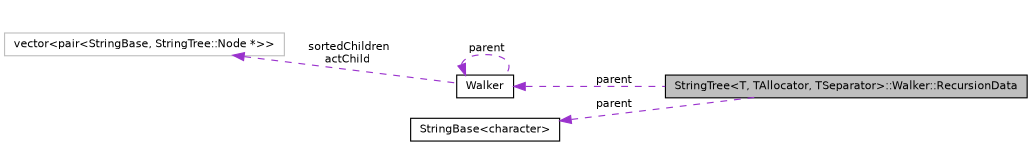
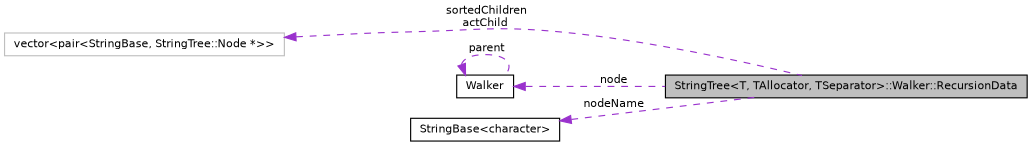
(350, 70) -> (551, 31)
(613, 80) -> (613, 80)
(613, 104) -> (613, 104)
